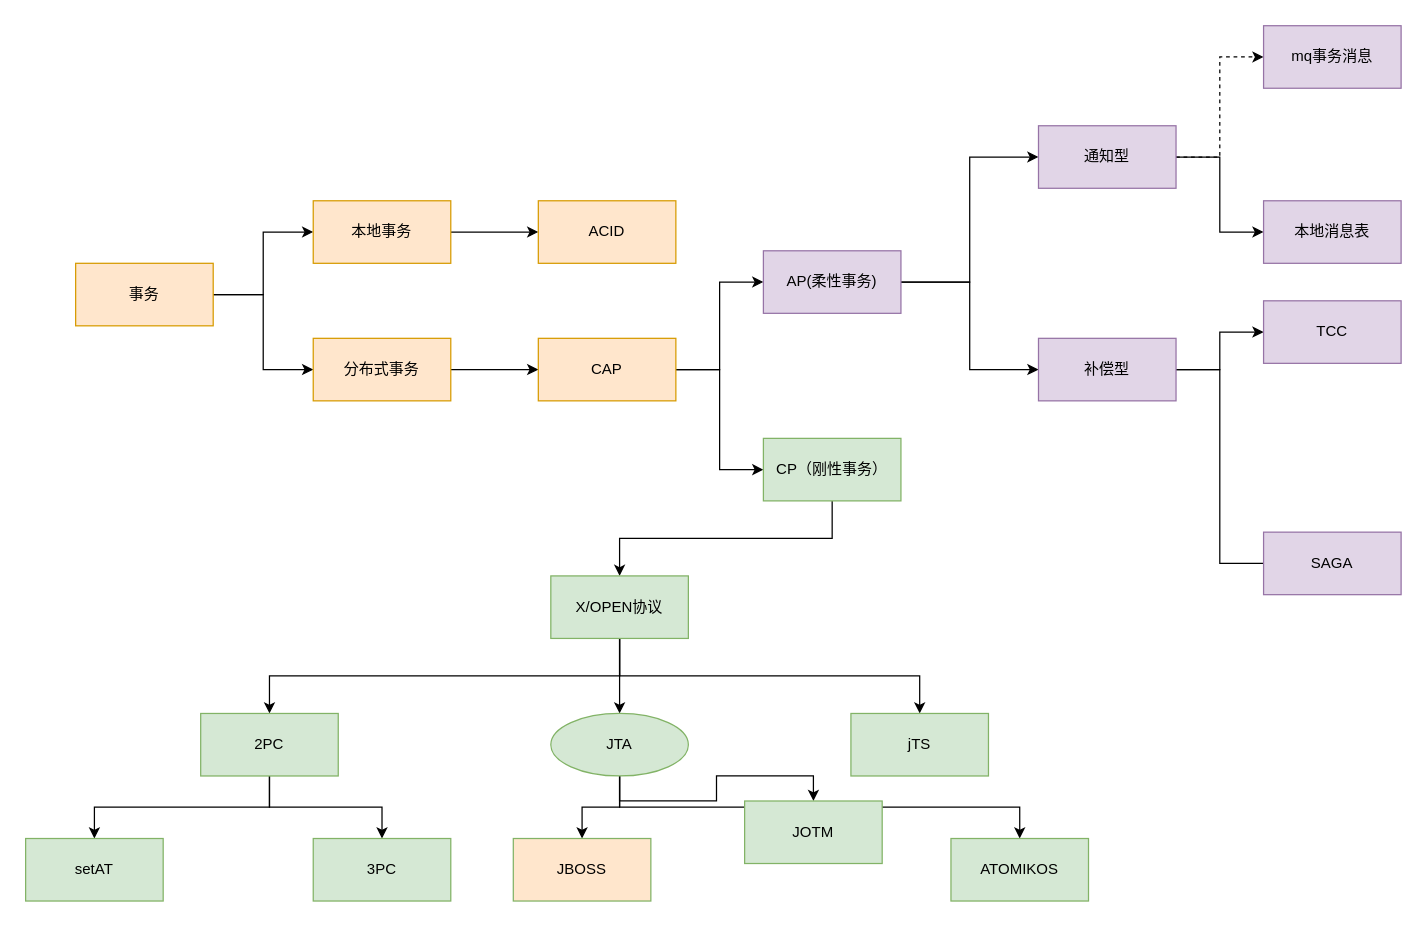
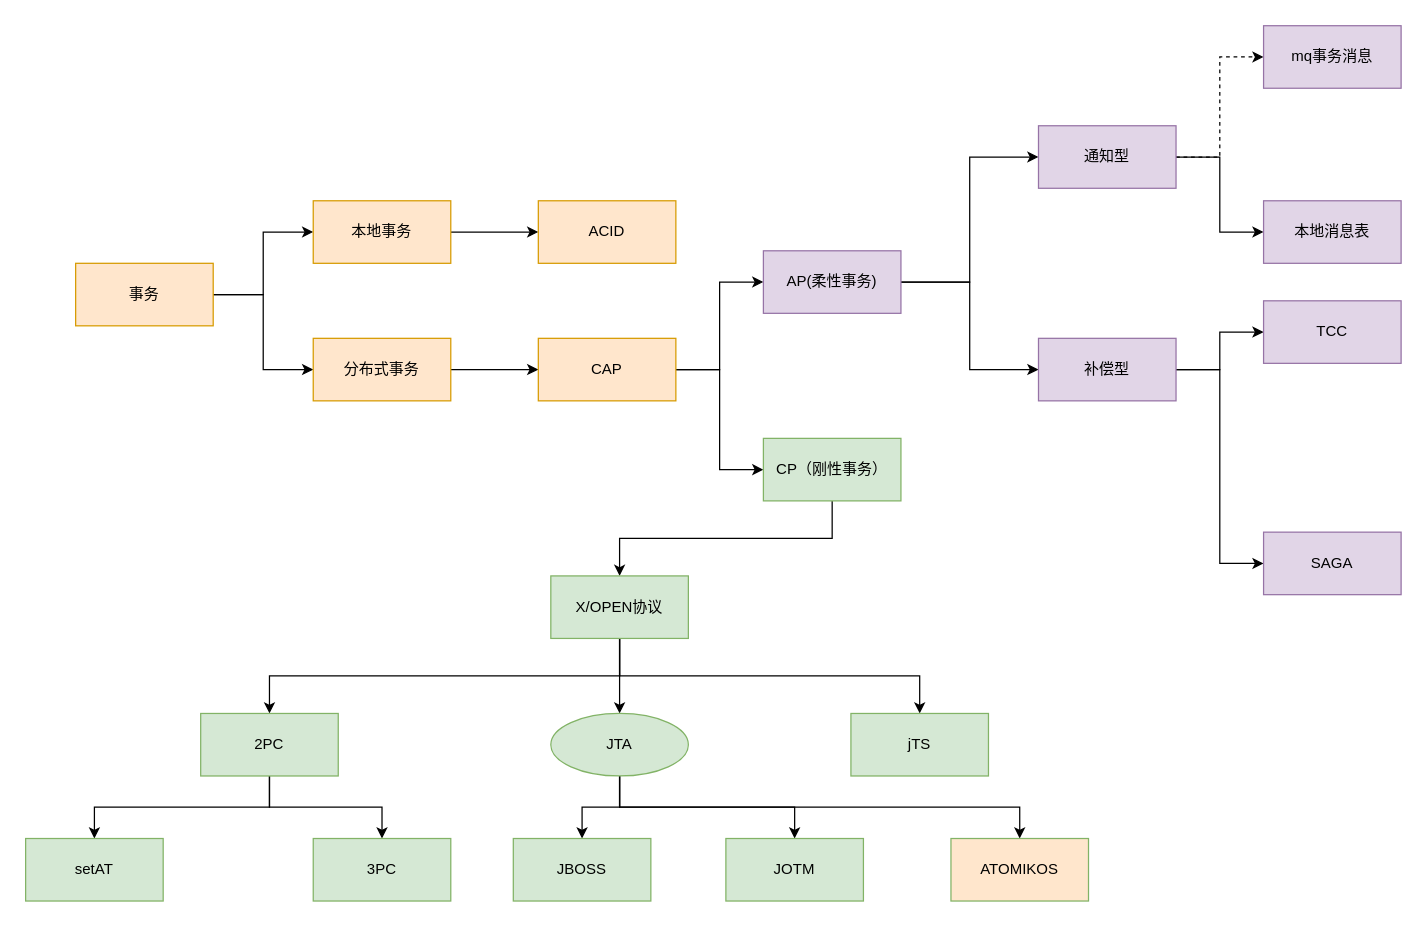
(1257, 563) -> (1253, 563)
(813, 832) -> (794, 869)
(582, 869) -> (582, 869)
(1019, 869) -> (1019, 869)
